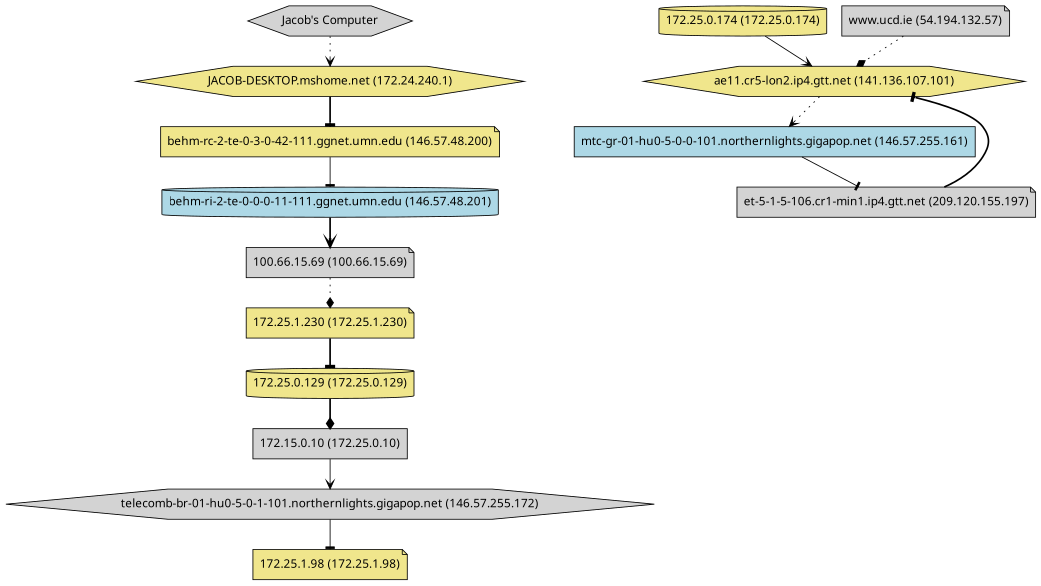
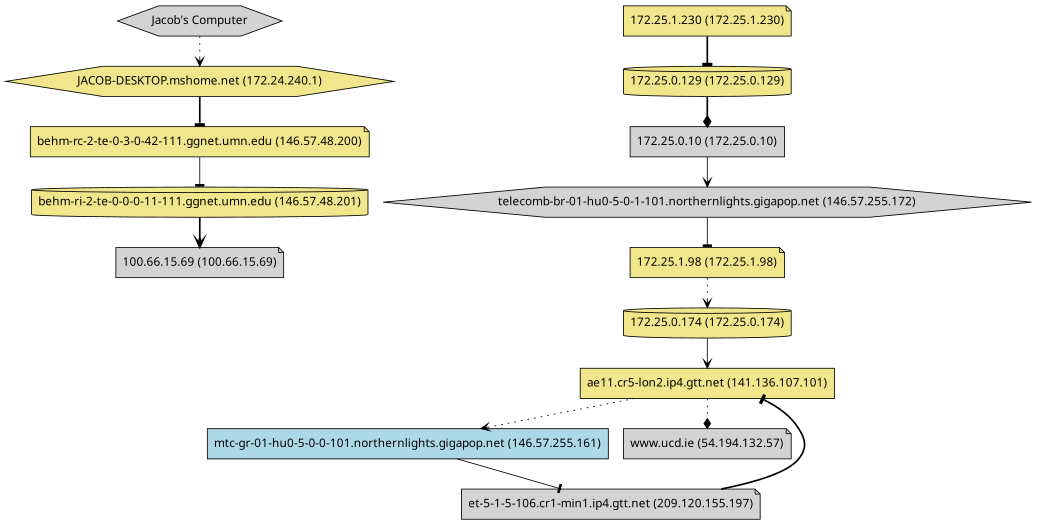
(884, 48) -> (707, 409)
(834, 81) -> (707, 383)
(330, 202) -> (200, 202)
(330, 288) -> none
none -> (707, 289)
(330, 444) -> (707, 142)
